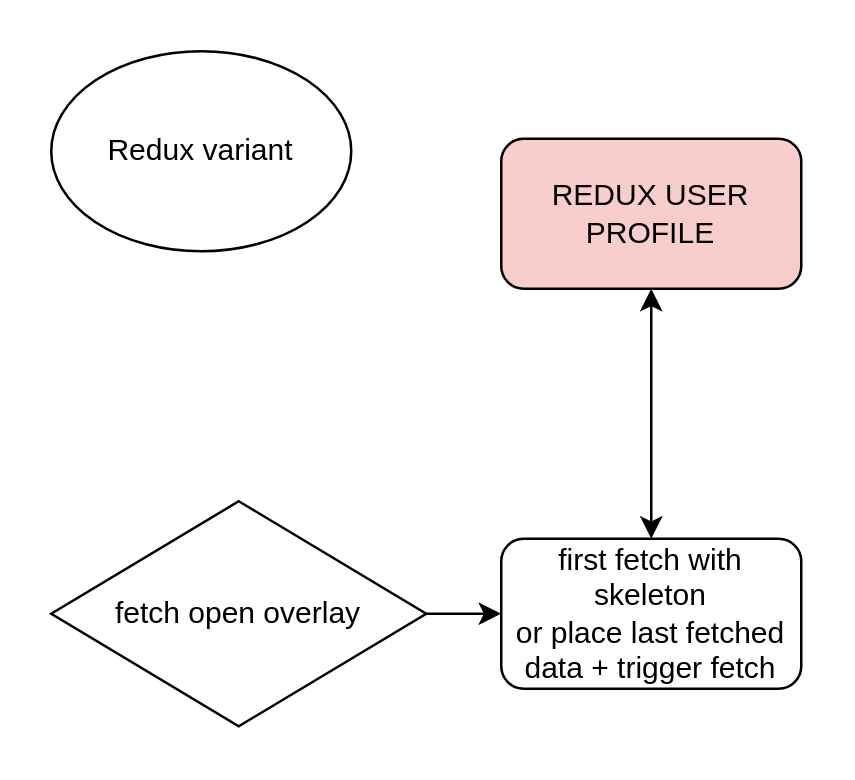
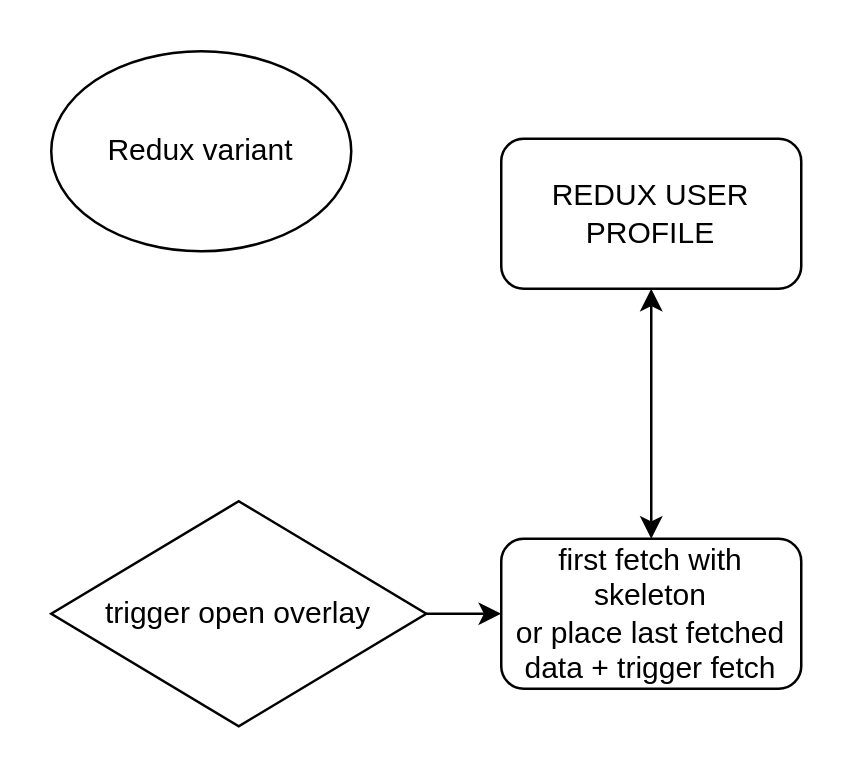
(651, 214) -> (651, 214)
(239, 614) -> (239, 614)
